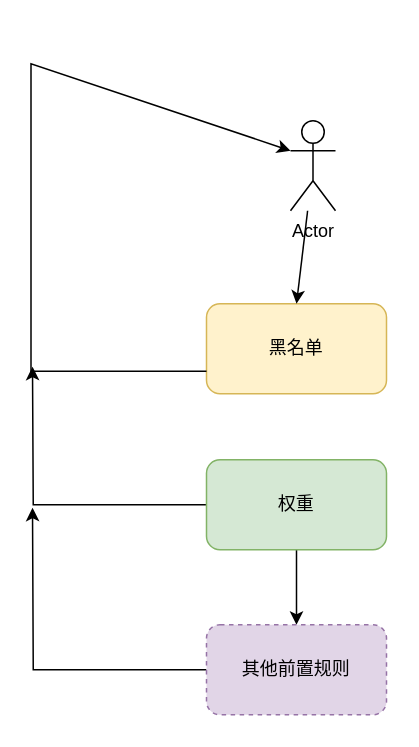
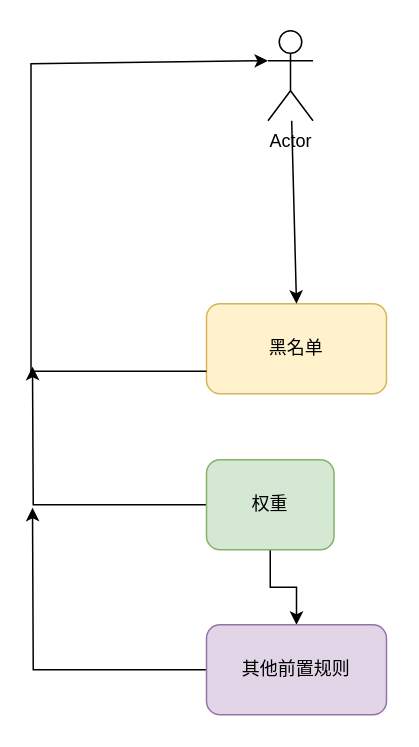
(313, 166) -> (290, 76)
(296, 505) -> (270, 505)
(296, 670) -> (296, 670)
